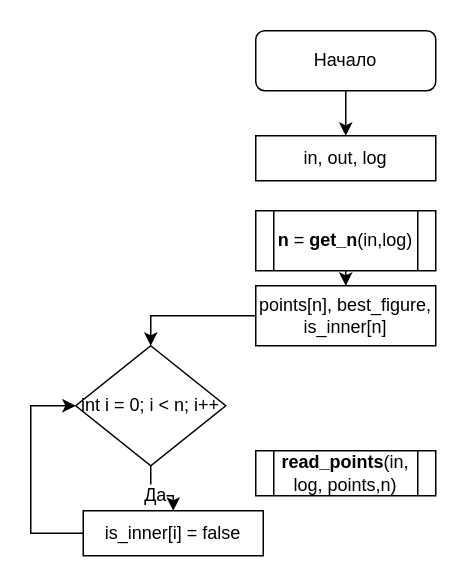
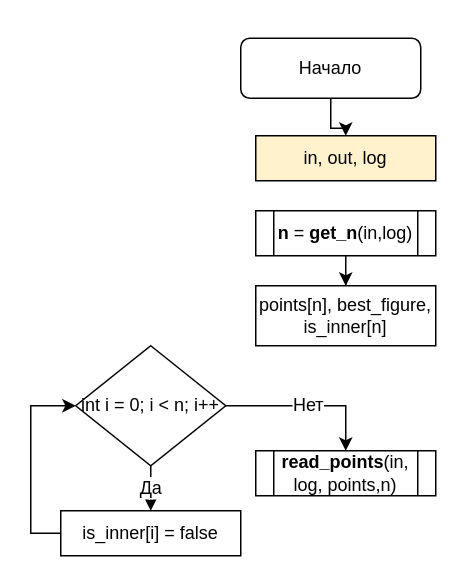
(346, 61) -> (331, 68)
(346, 158) -> (346, 158)
(346, 241) -> (346, 233)
(194, 316) -> none
none -> (303, 406)
(173, 533) -> (151, 533)
